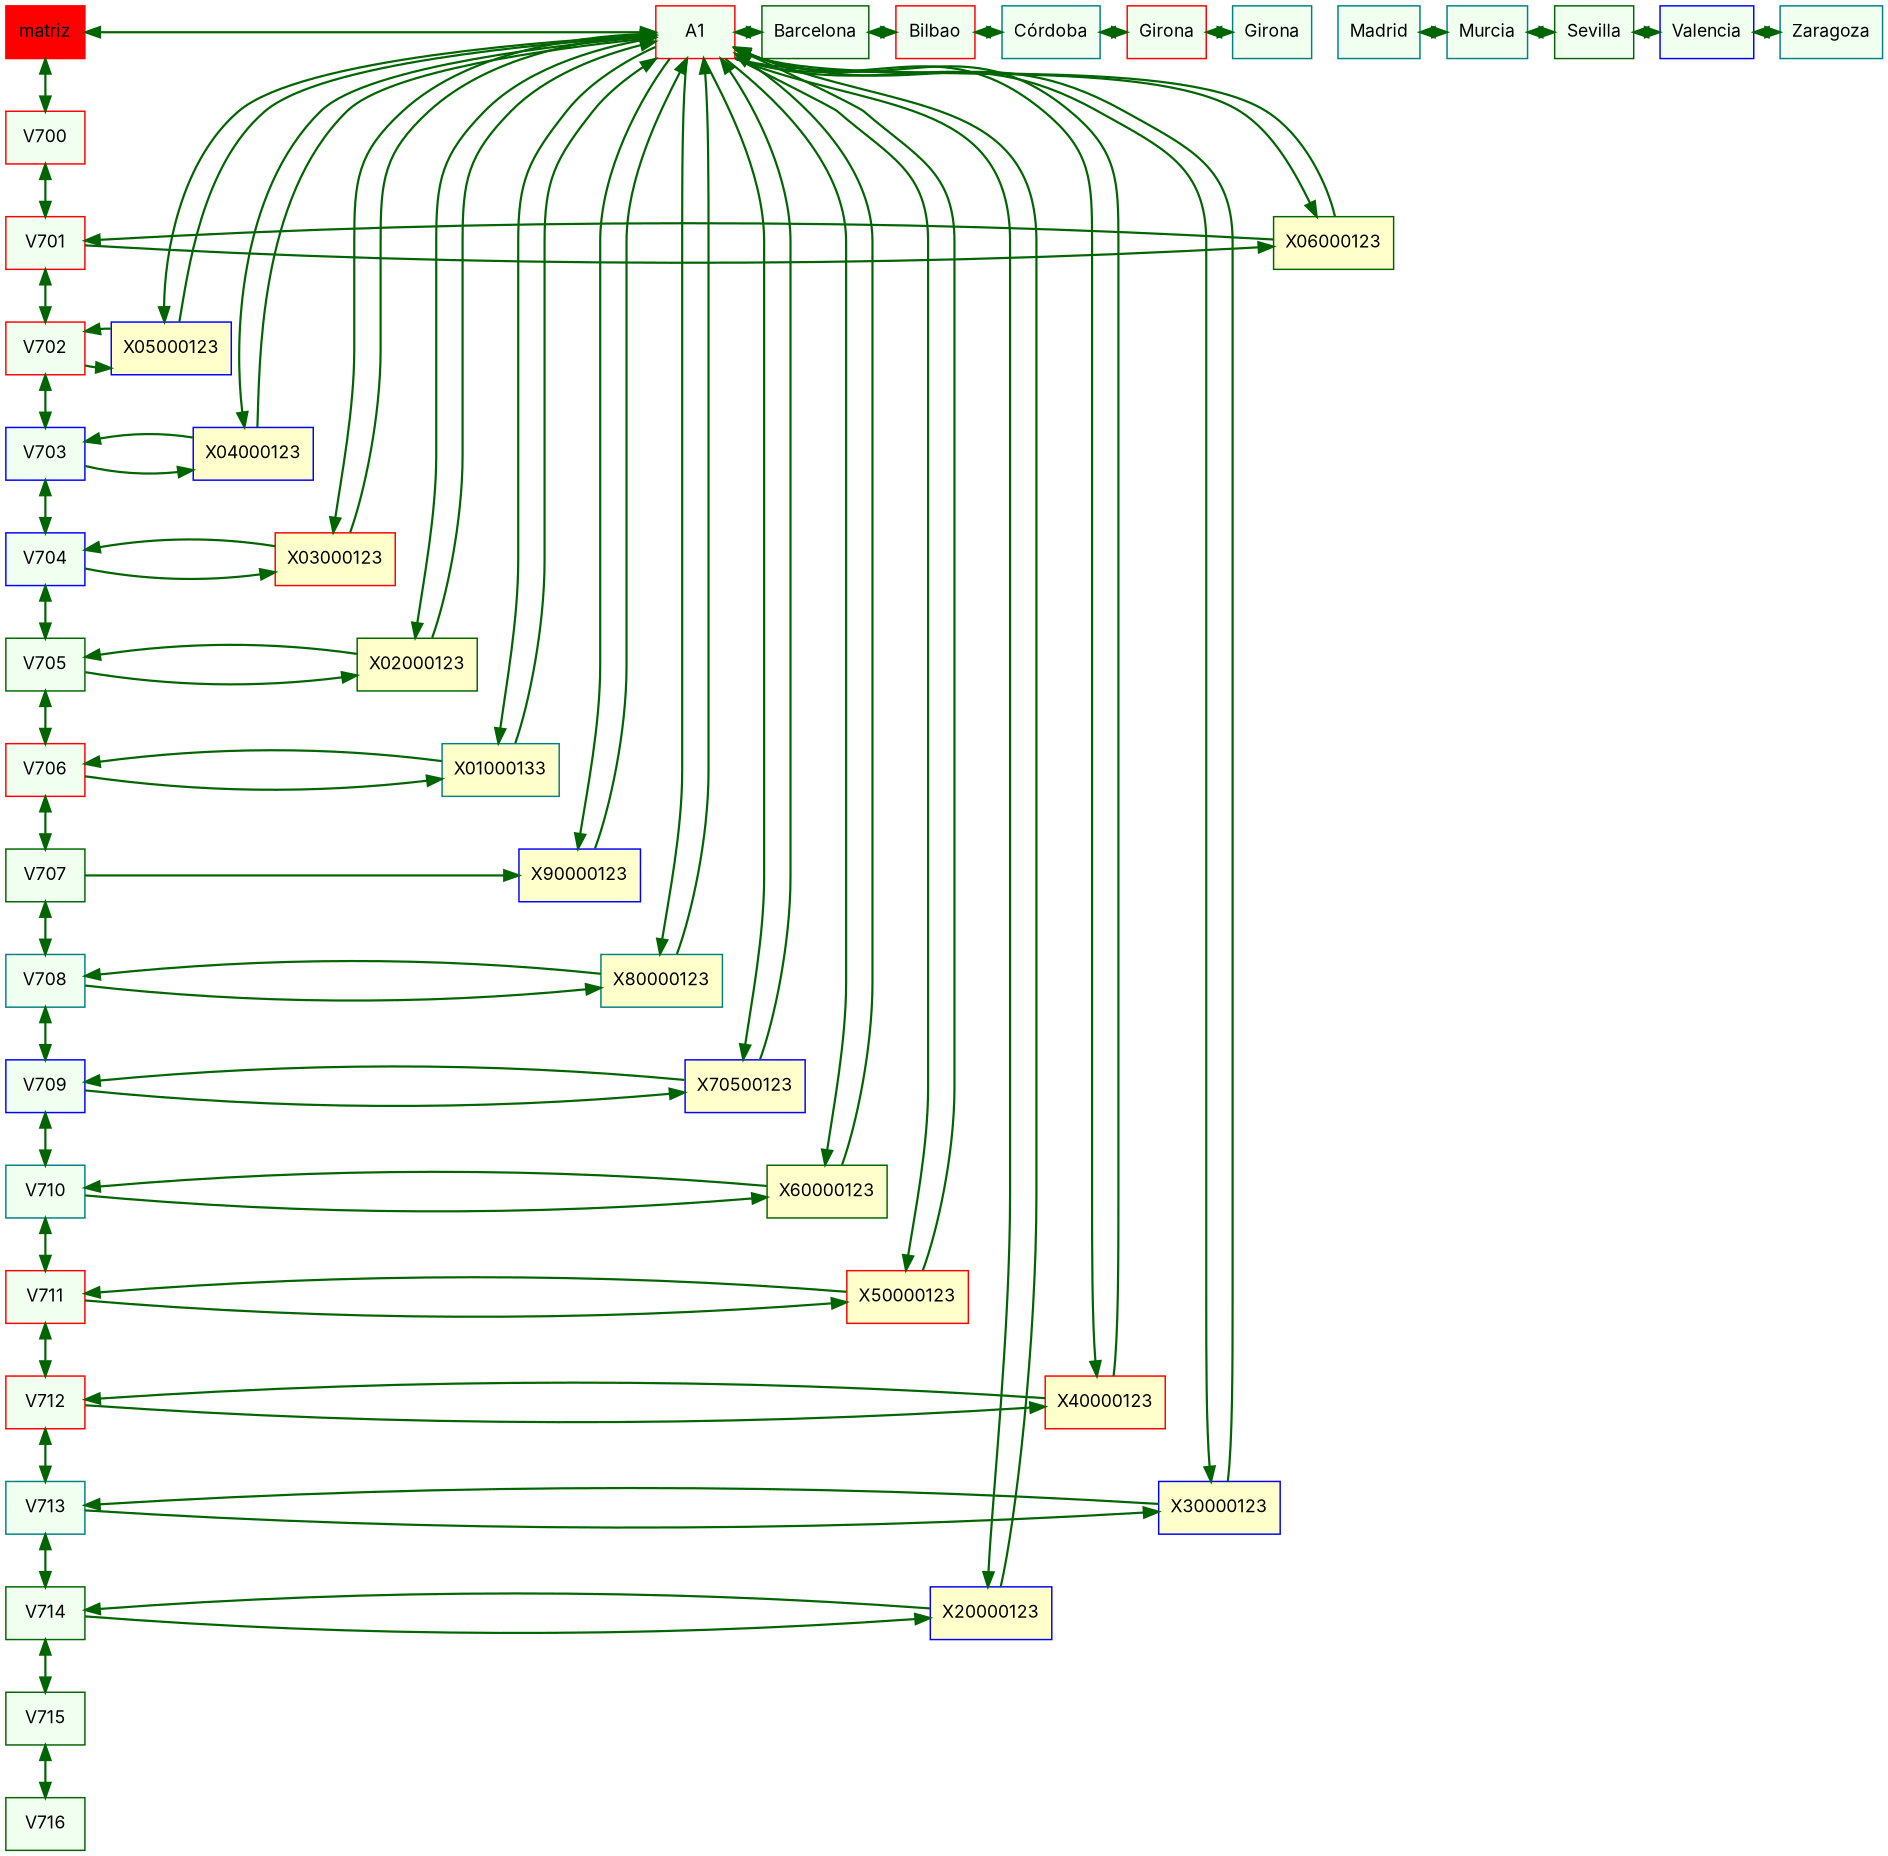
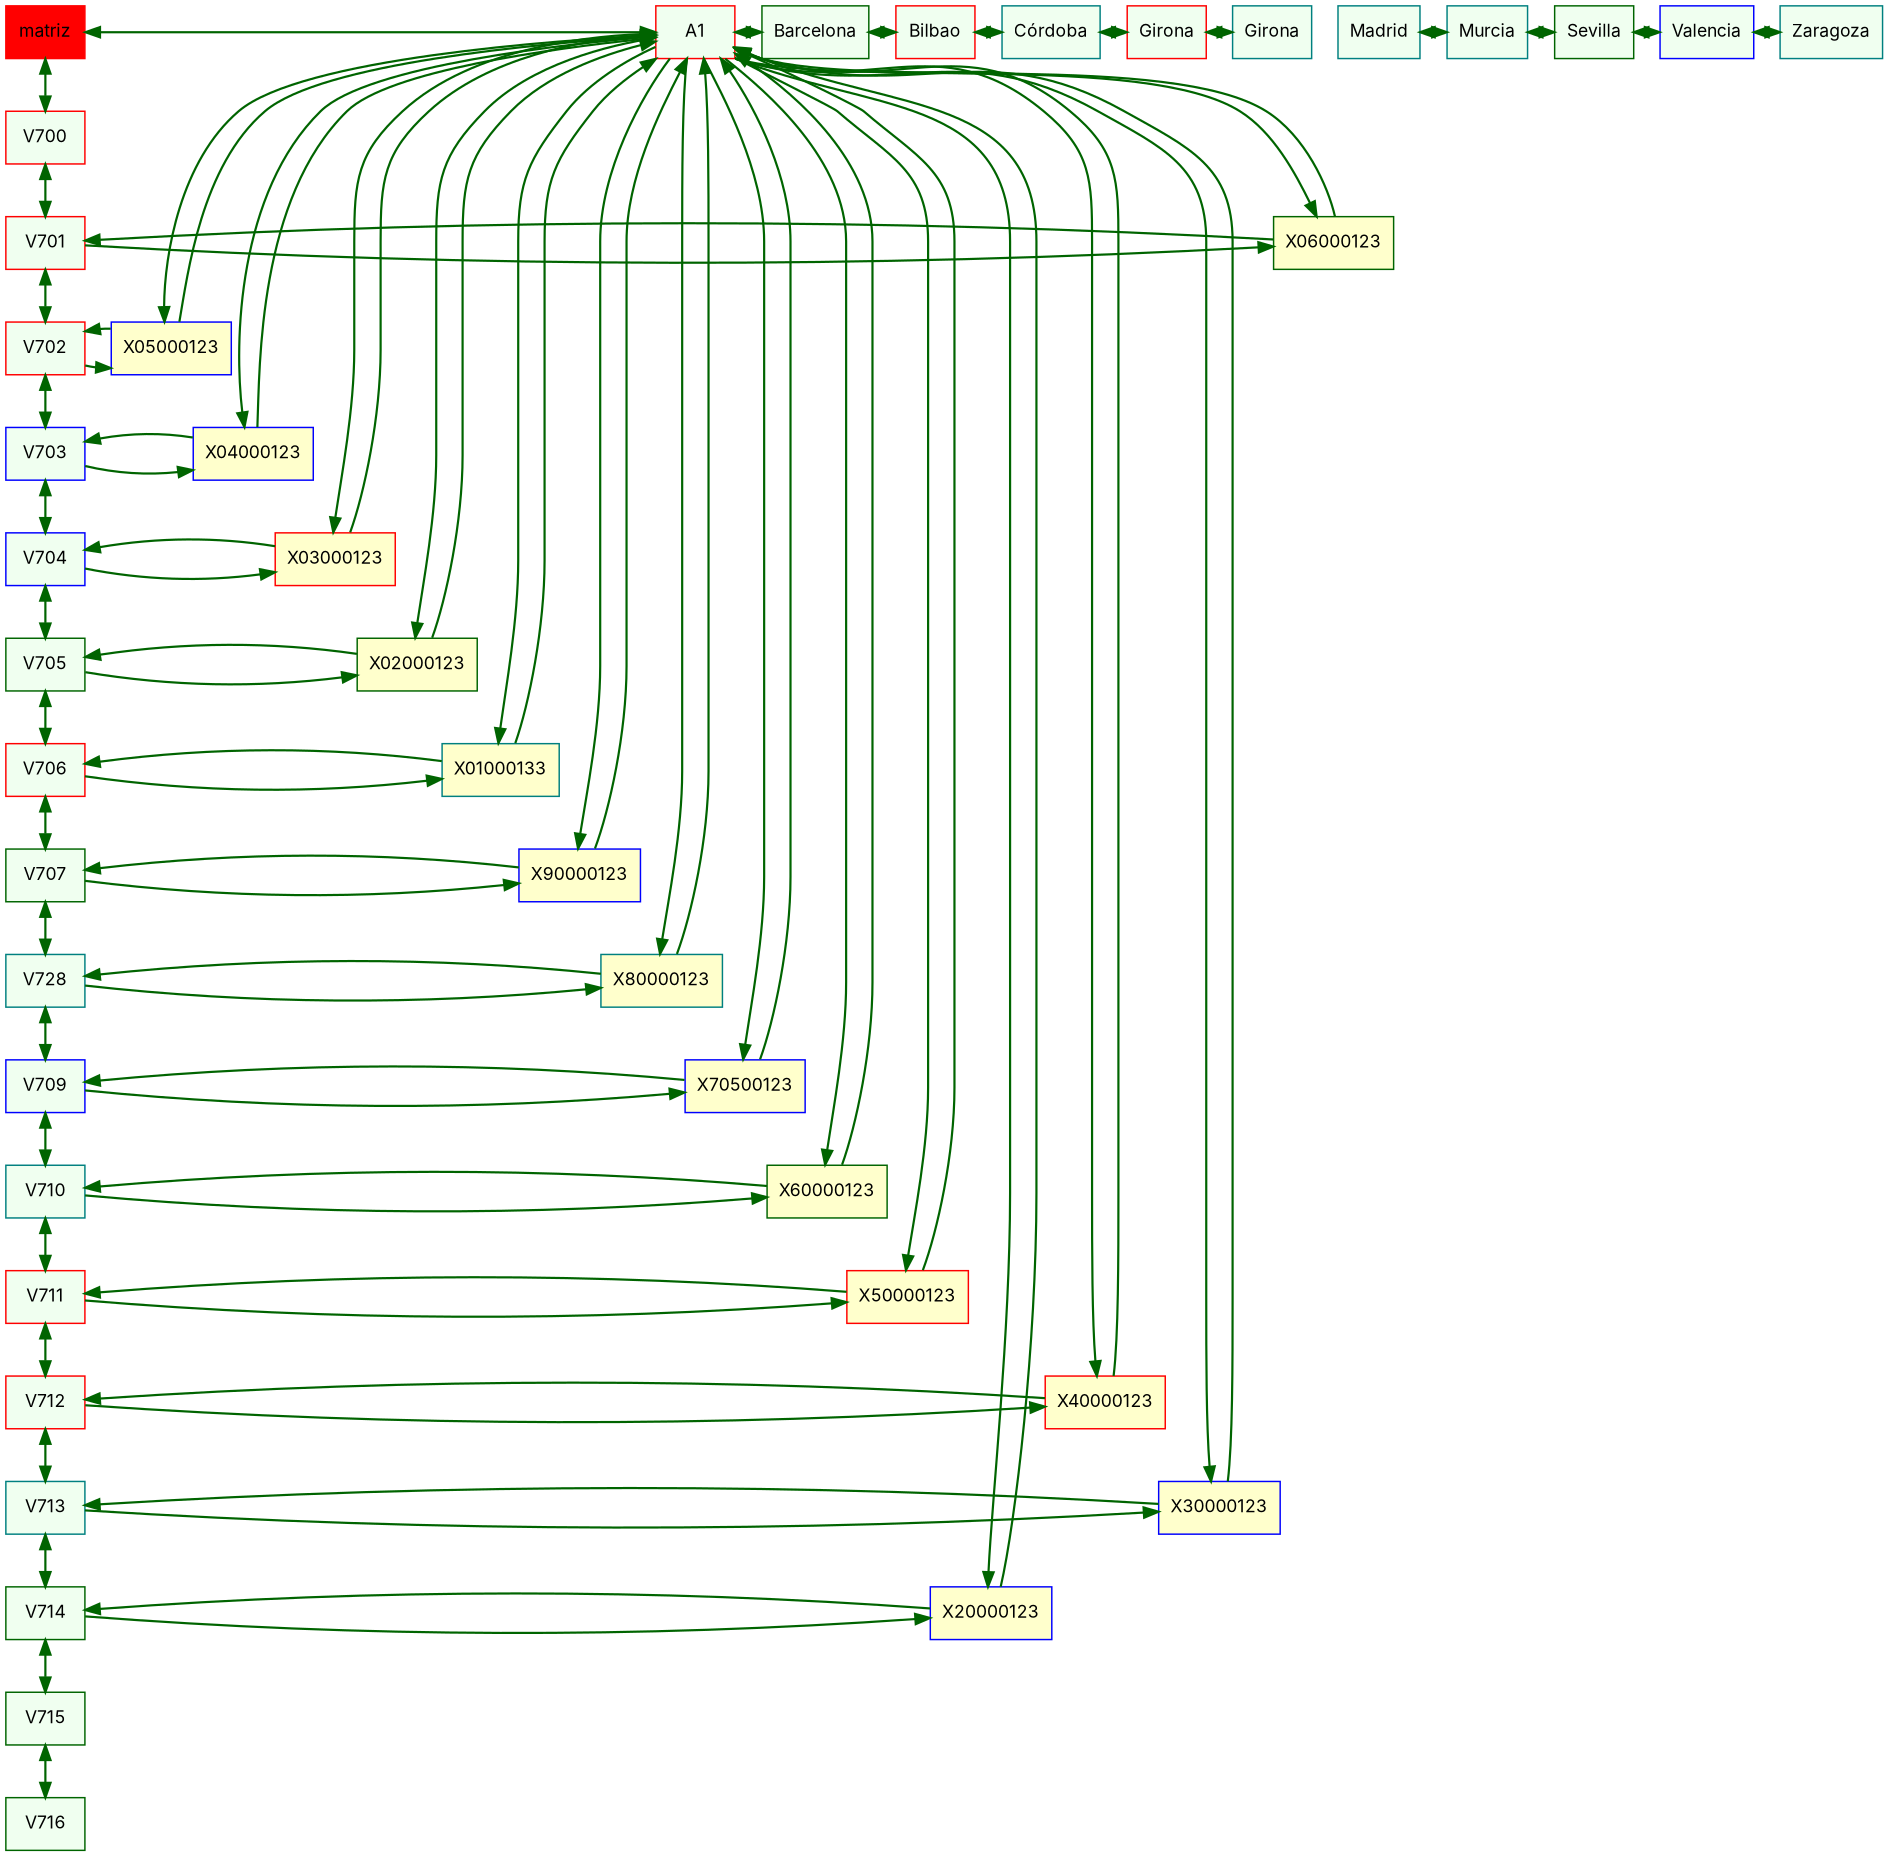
none -> (309, 856)
(45, 981) -> (45, 981)
